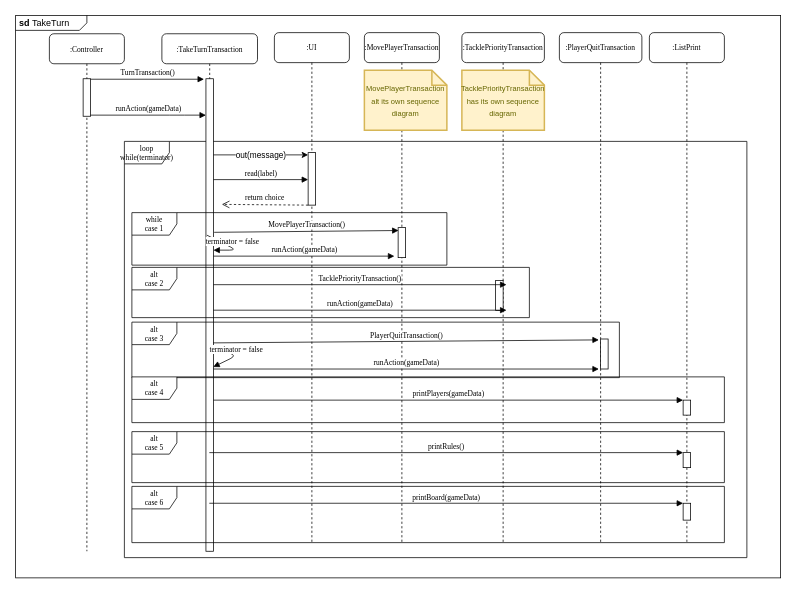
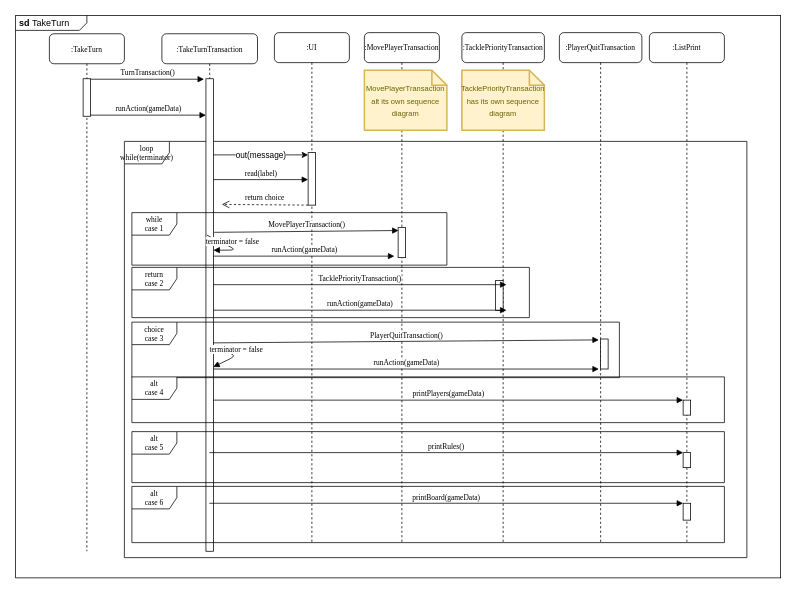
(87, 49) -> (87, 49)
(154, 279) -> (154, 279)
(154, 333) -> (154, 333)
